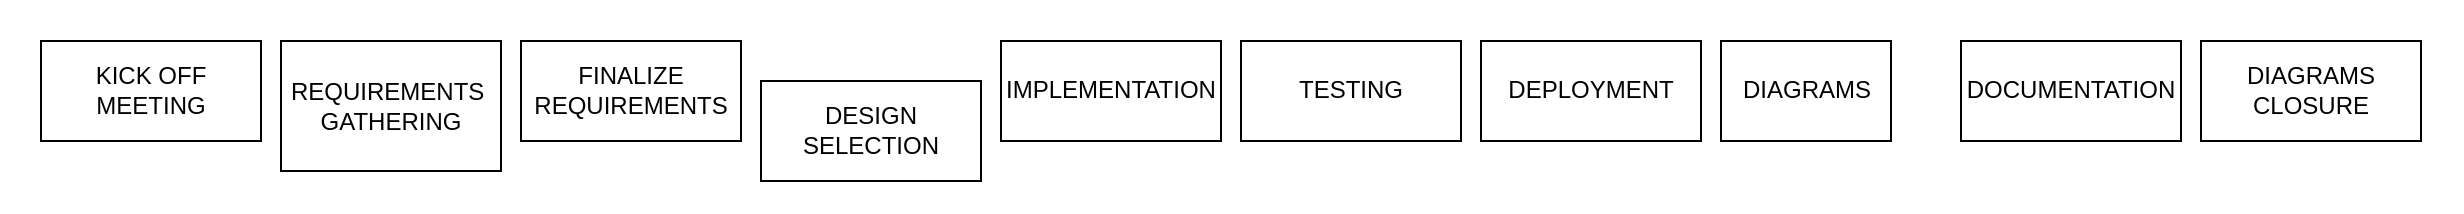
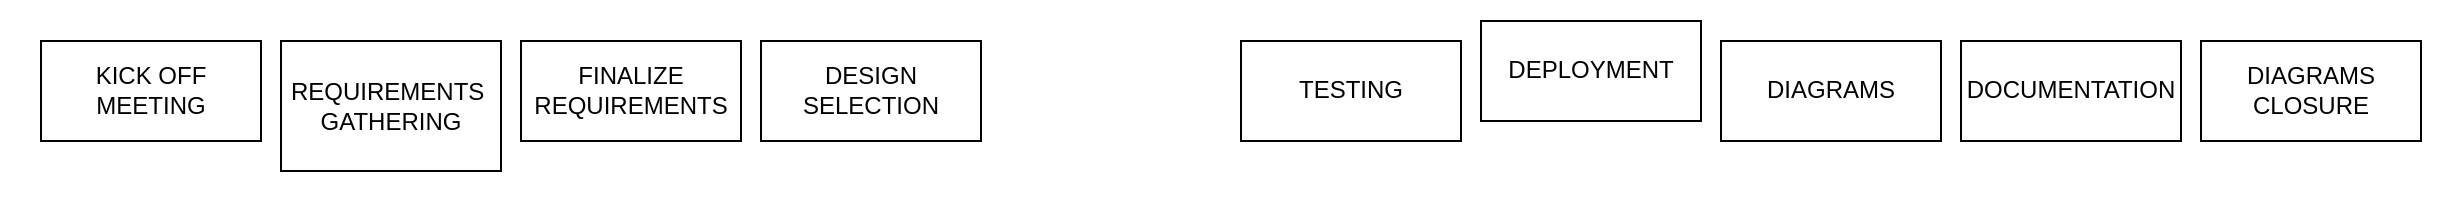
(1111, 91) -> none
(1591, 91) -> (1591, 71)
(1806, 91) -> (1831, 91)
(871, 131) -> (871, 91)
